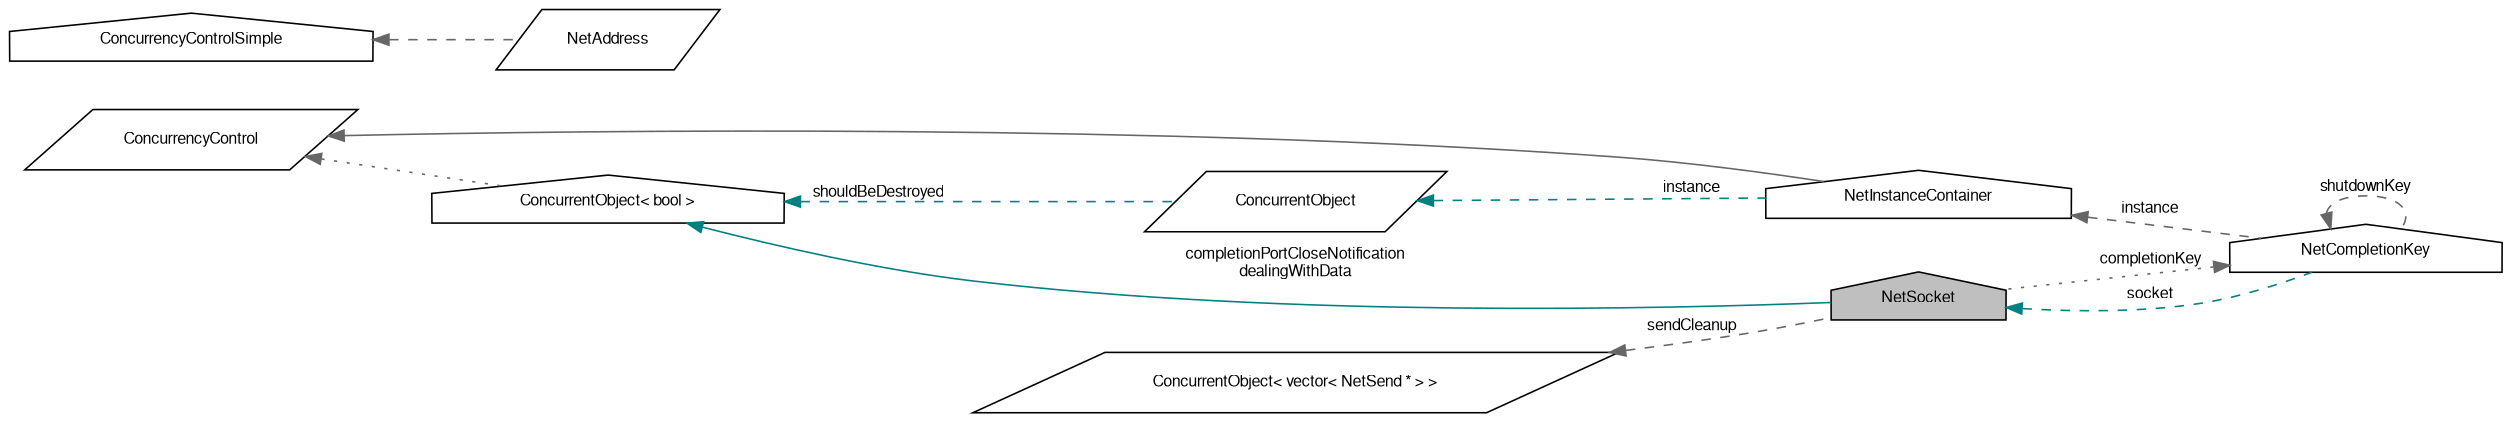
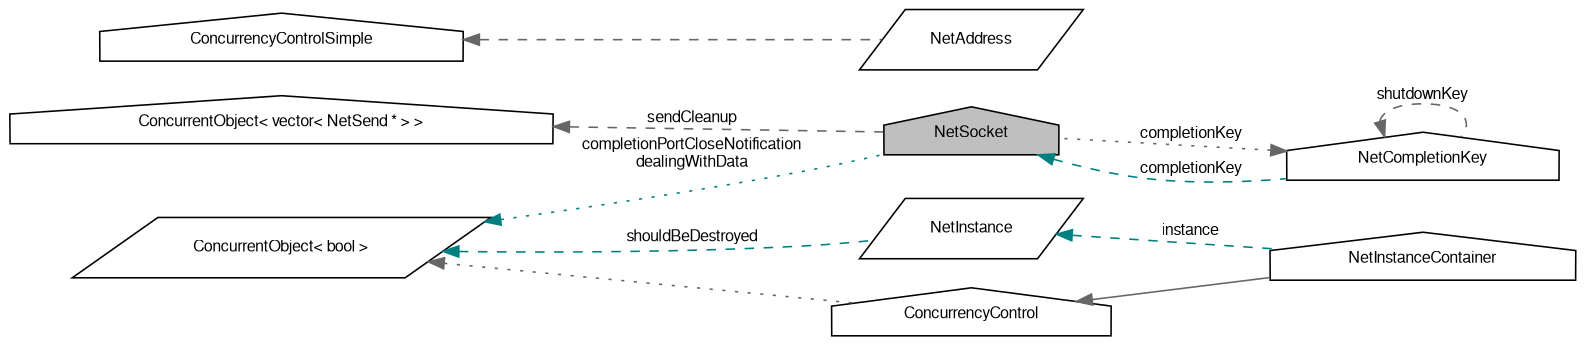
(191, 140) -> (971, 314)
(412, 173) -> (649, 283)
(608, 202) -> (281, 248)
(1296, 202) -> (971, 229)
(2174, 228) -> none
(2151, 294) -> (1191, 169)
(1263, 303) -> (693, 191)
(1296, 383) -> (281, 122)
